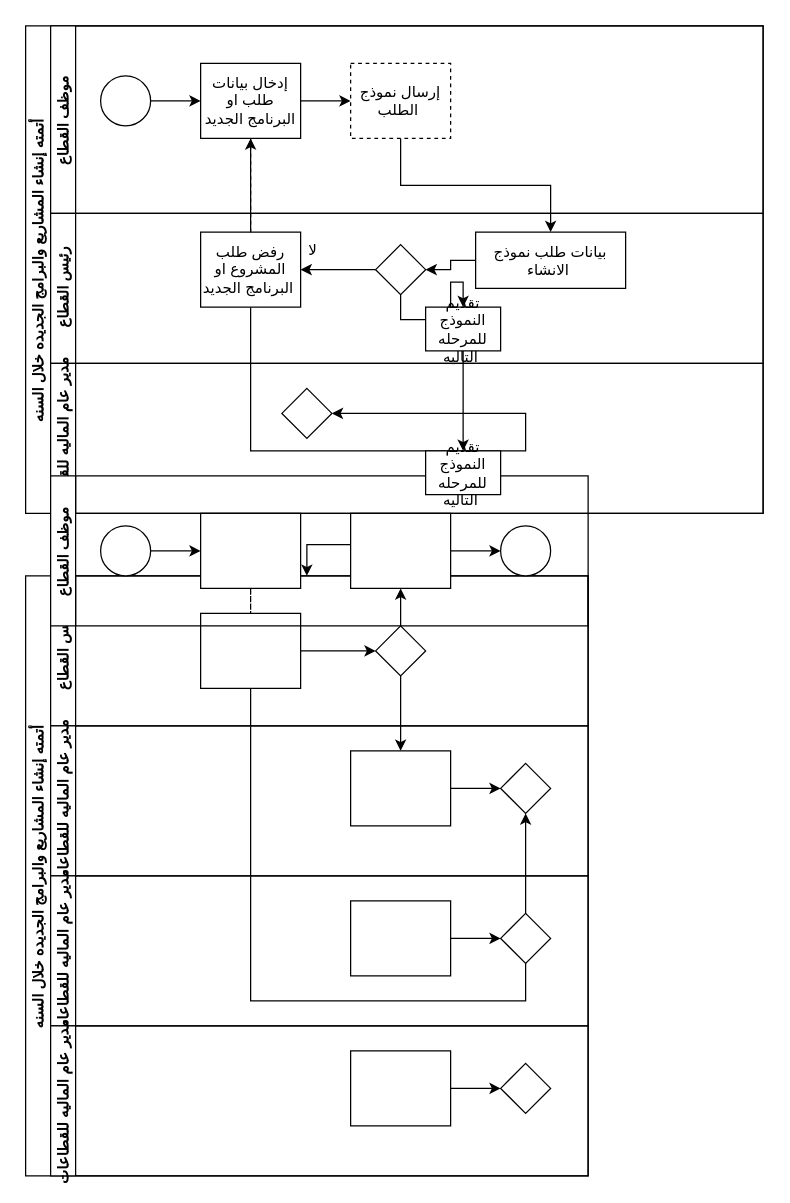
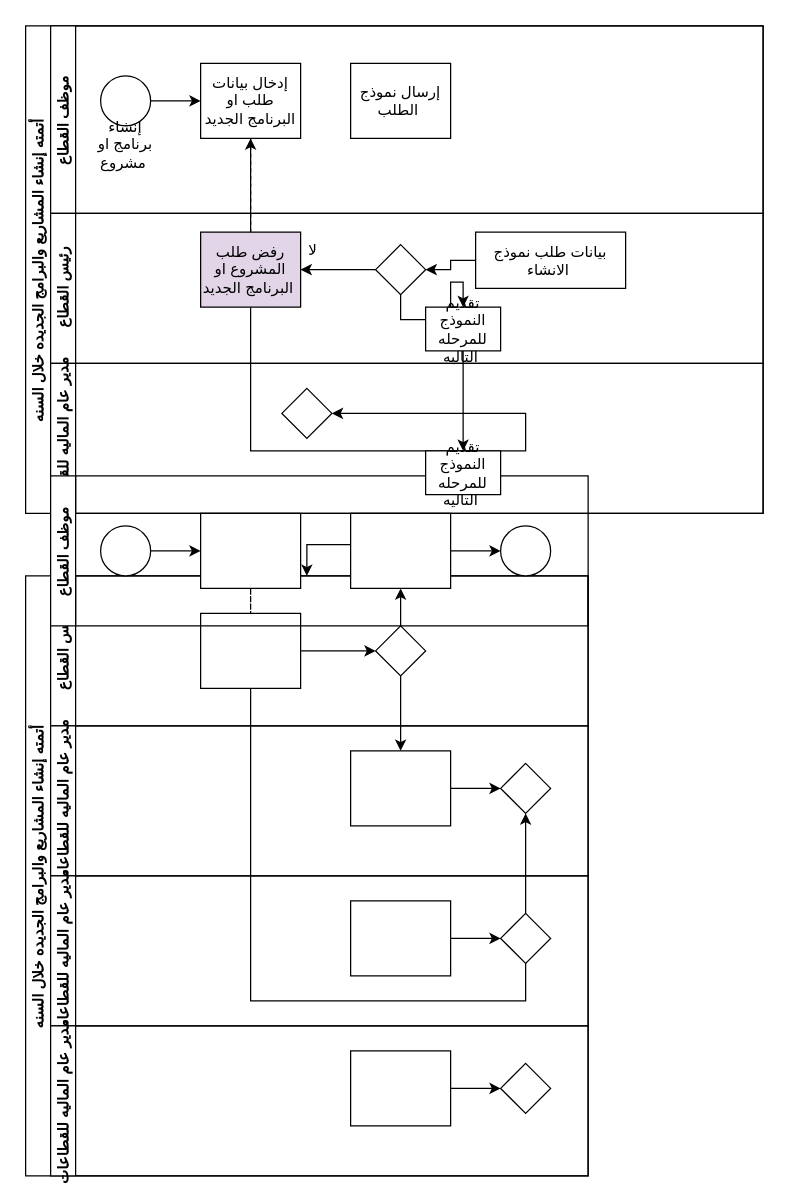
(322, 101) -> none
(401, 101) -> (401, 101)
none -> (126, 144)
(472, 185) -> none
(251, 269) -> (251, 269)
